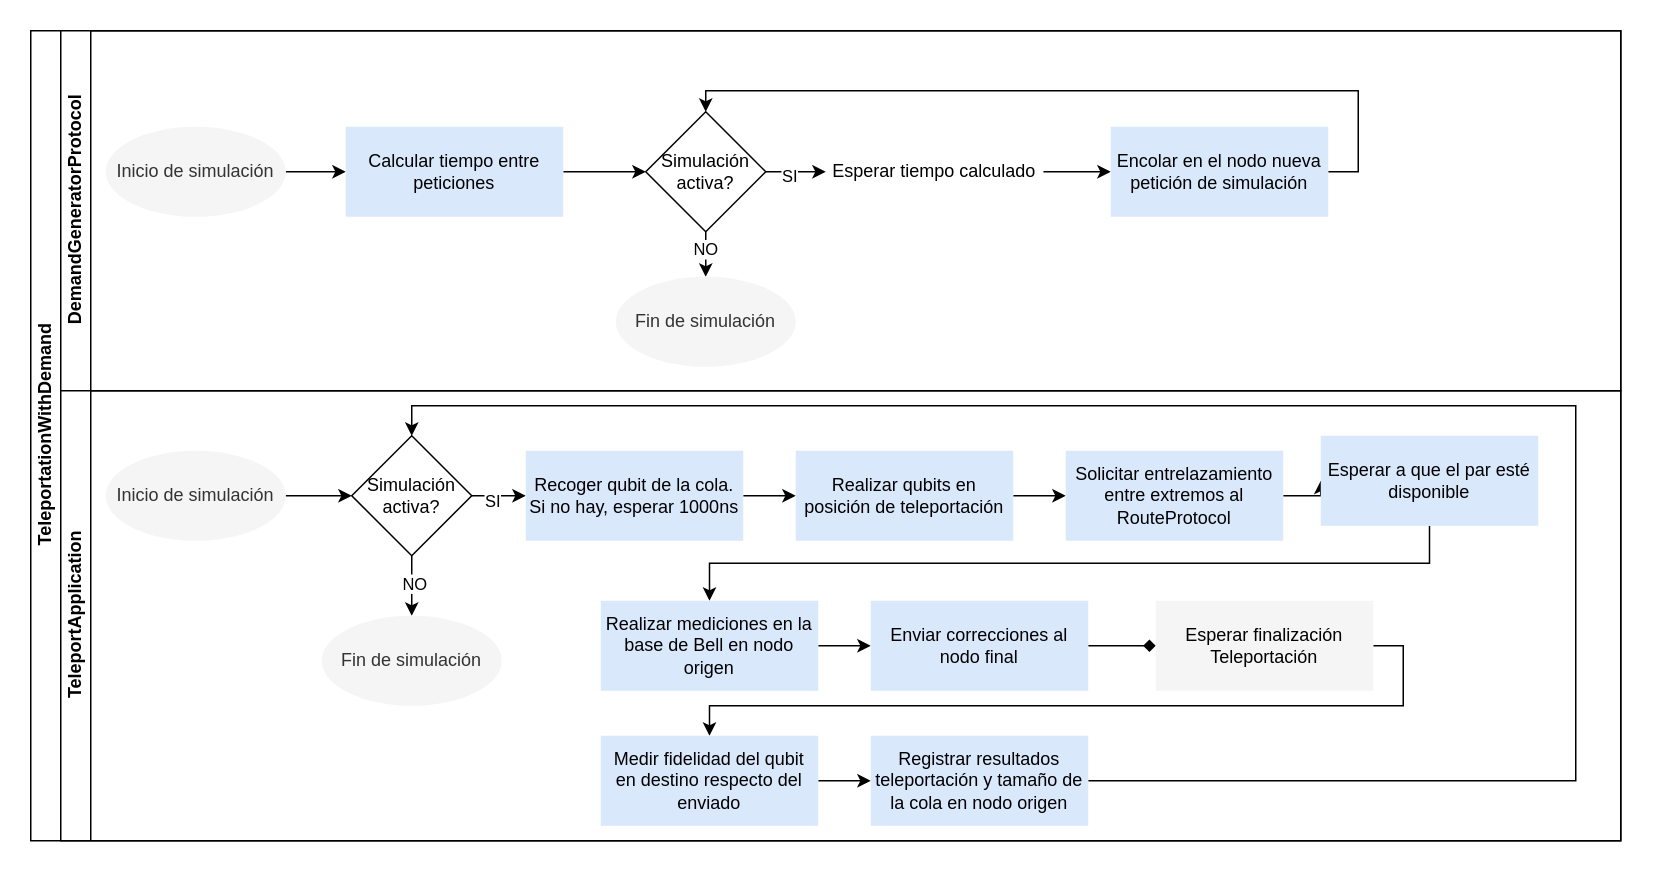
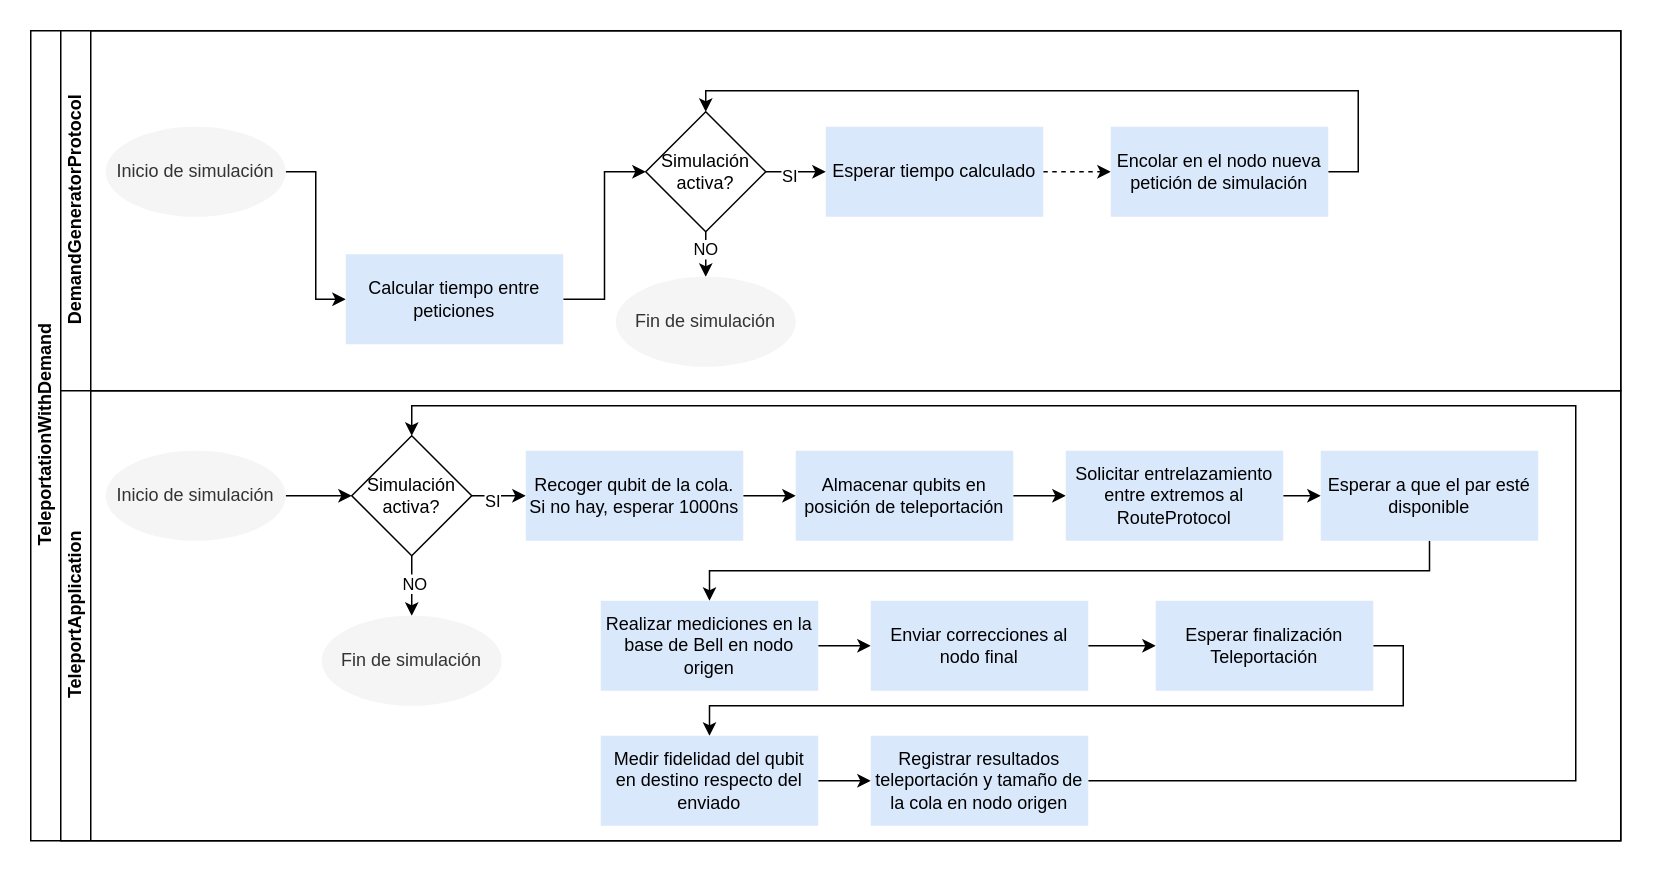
(455, 172) -> (455, 299)
(935, 172) -> (935, 172)
(1071, 172) -> (1071, 172)
(1430, 481) -> (1430, 496)
(905, 496) -> (905, 496)
(1143, 646) -> (1144, 646)
(1265, 646) -> (1265, 646)
